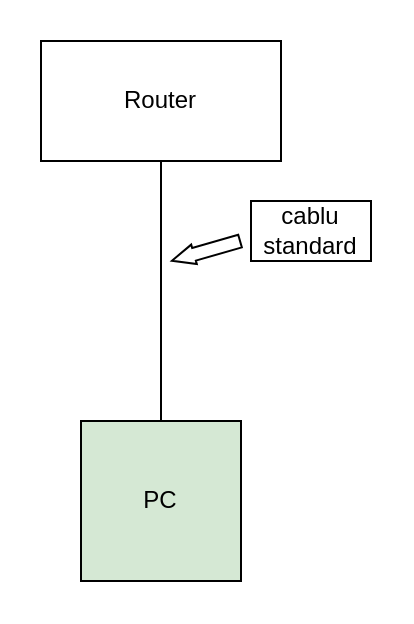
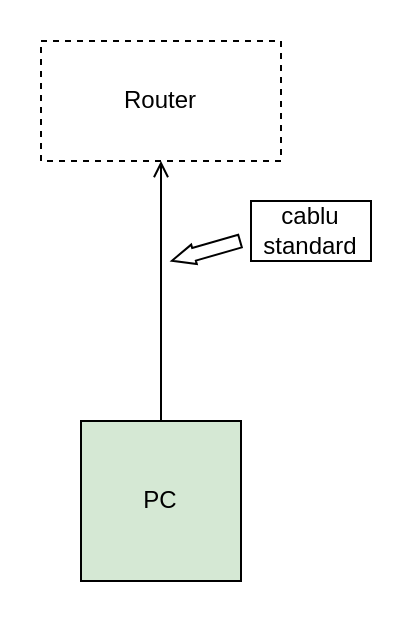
(161, 101) -> (161, 101)
(161, 167) -> (161, 169)
